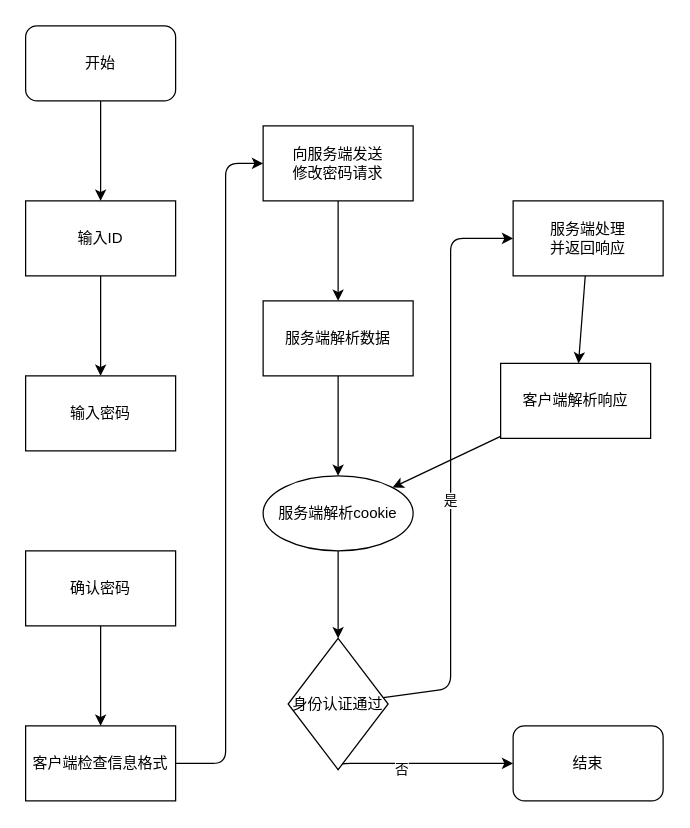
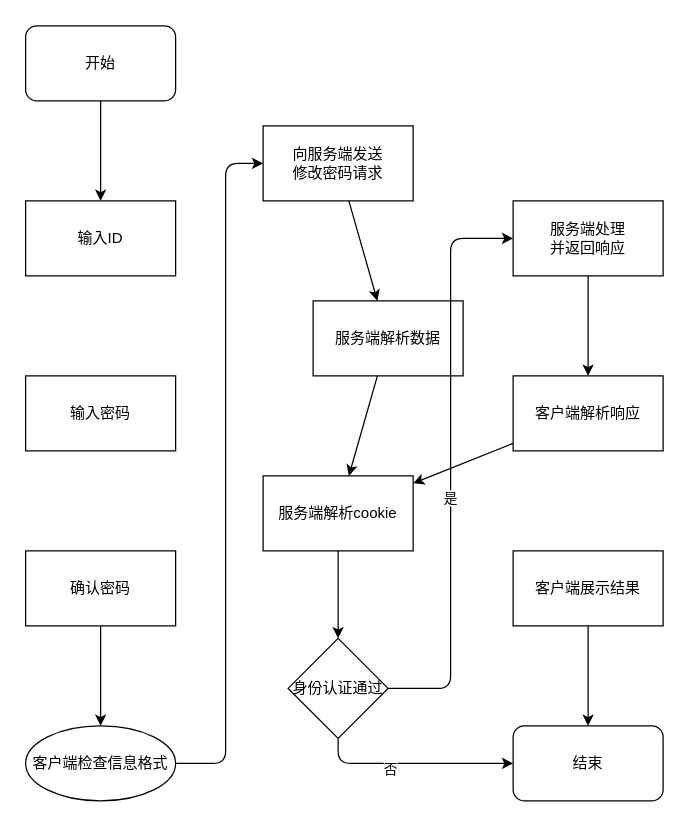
(101, 322) -> none
(338, 338) -> (388, 338)
(576, 401) -> (588, 413)
(338, 513) -> (338, 513)
none -> (588, 588)
none -> (588, 672)
(338, 704) -> (338, 688)
(101, 763) -> (101, 763)
